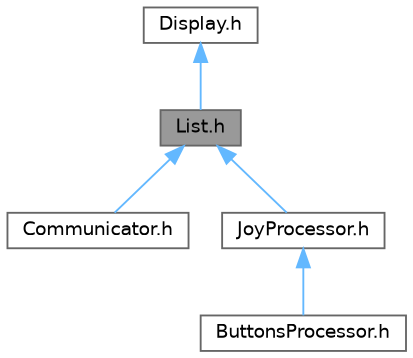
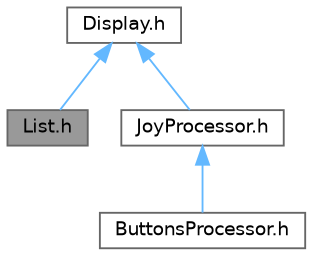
(259, 186) -> (169, 84)
(98, 231) -> none
